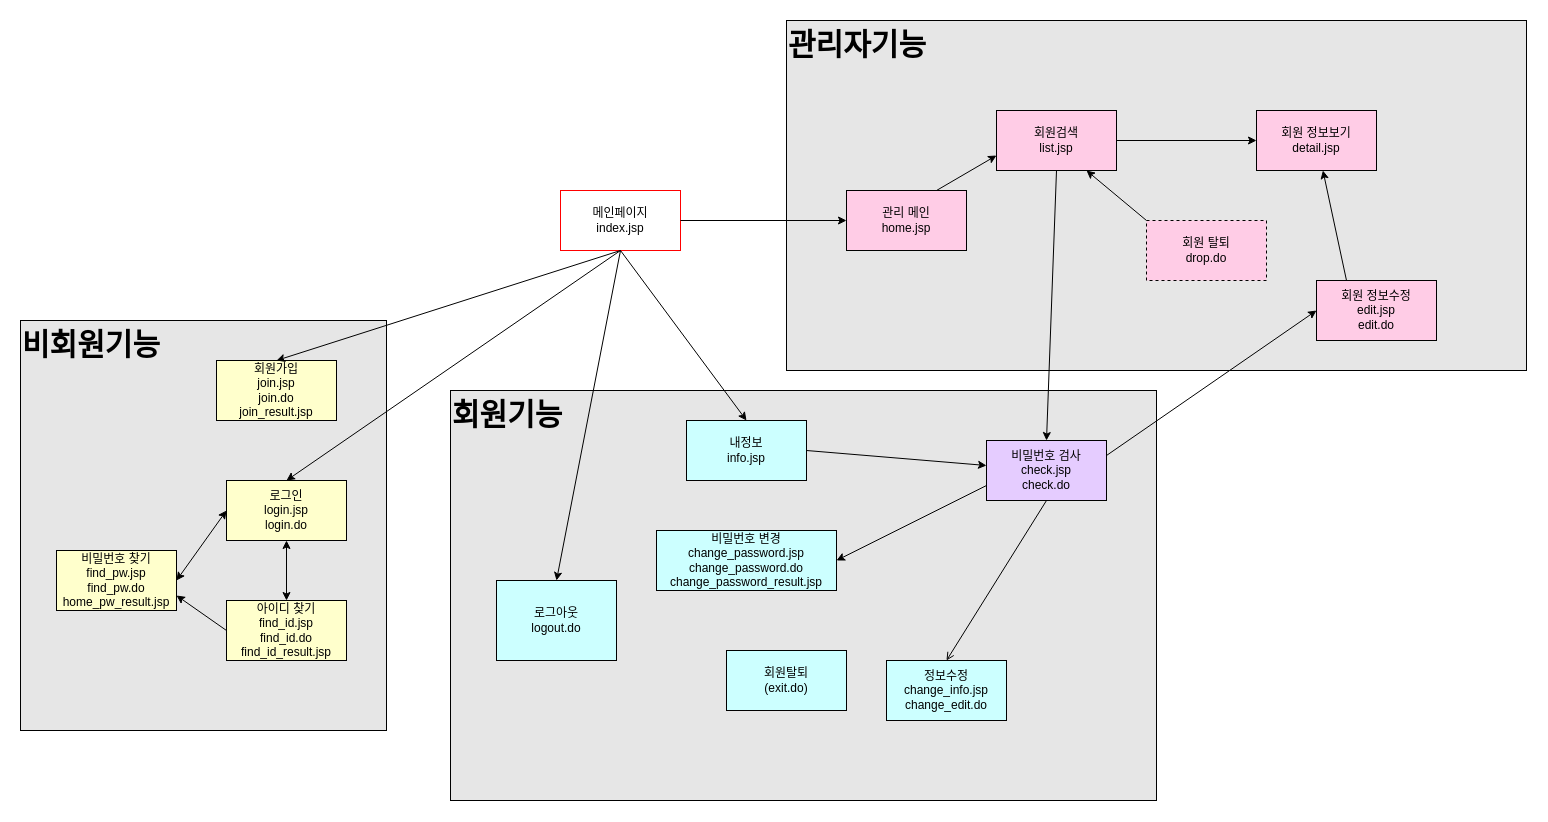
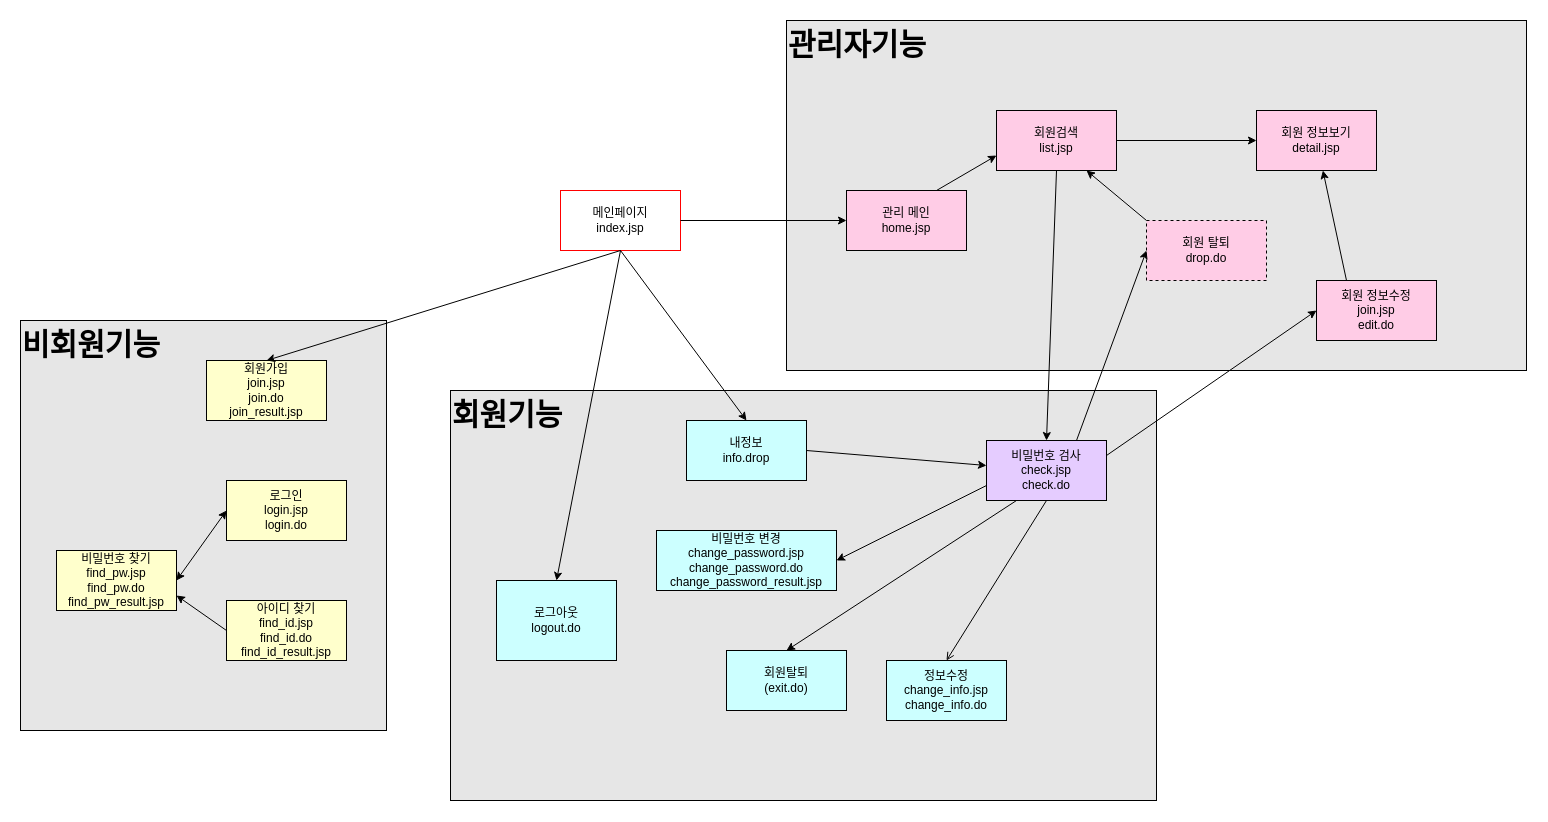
(1377, 311) -> (1377, 311)
none -> (1110, 348)
(455, 365) -> none
(277, 391) -> (267, 391)
(747, 451) -> (747, 451)
(287, 571) -> none
none -> (904, 574)
(117, 581) -> (117, 581)
(947, 691) -> (947, 691)
